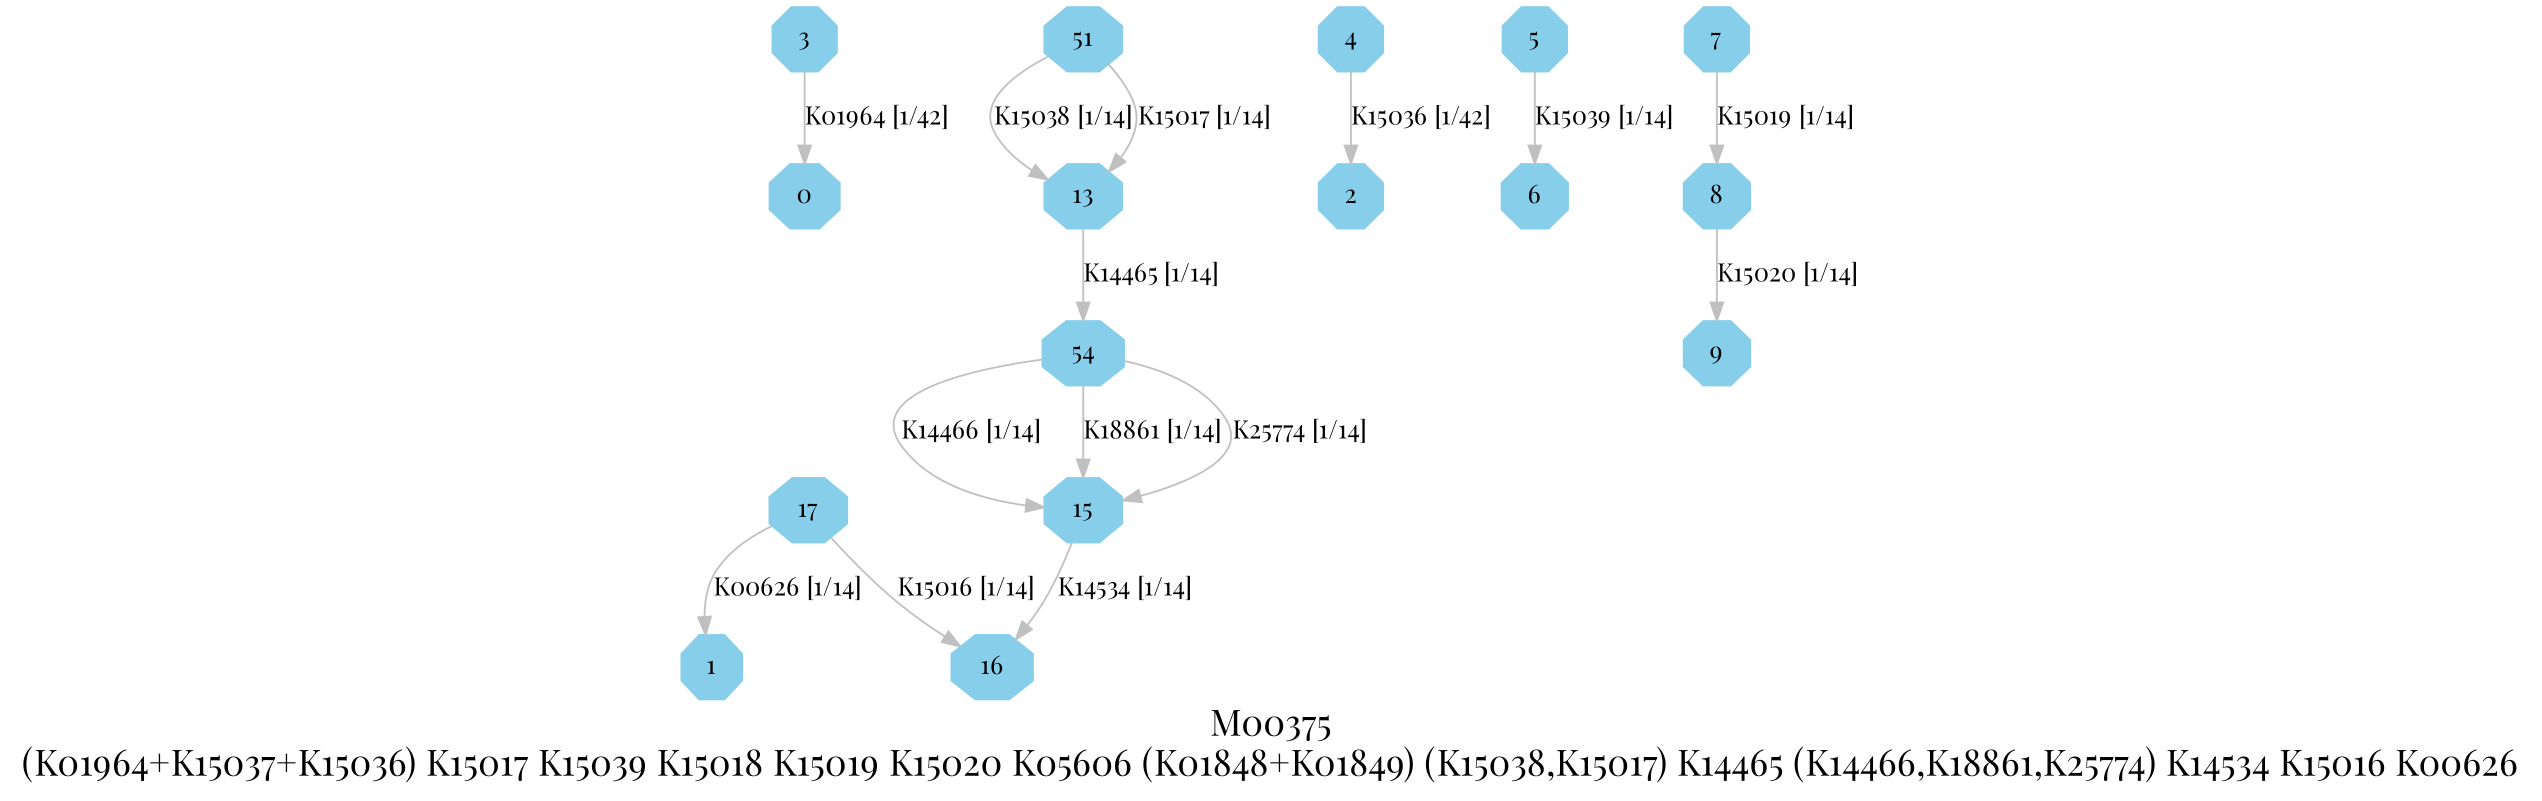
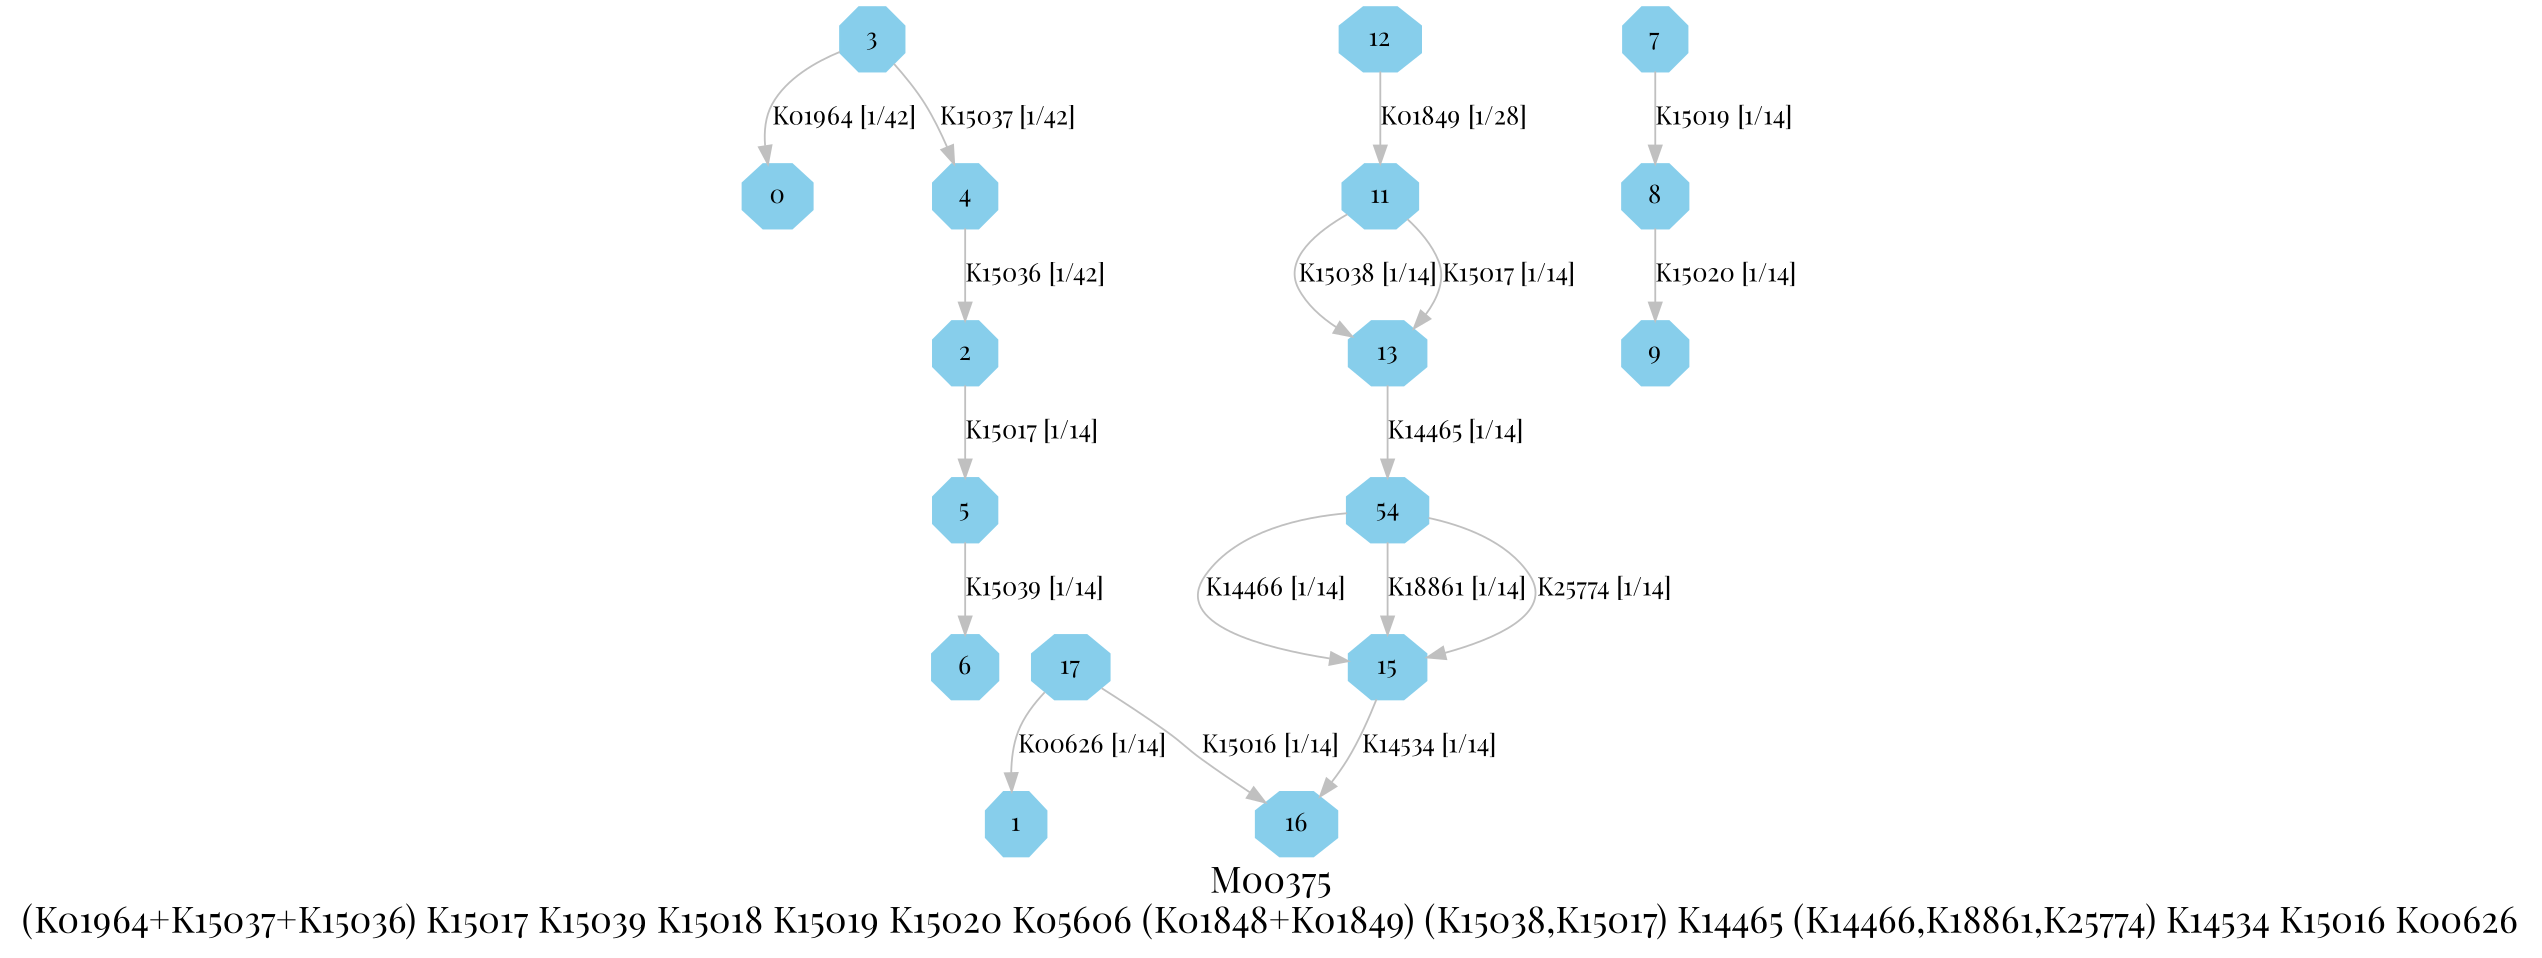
(1083, 39) -> (1380, 196)
none -> (1380, 39)
none -> (924, 103)
none -> (965, 422)
